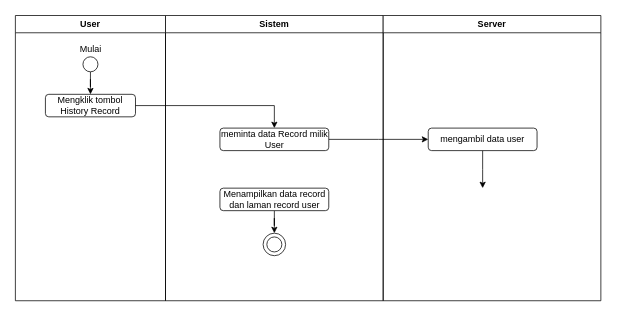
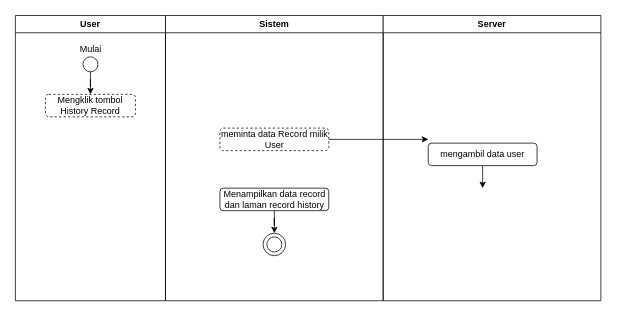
(90, 105) -> (90, 105)
(213, 105) -> none
(274, 139) -> (274, 139)
(482, 139) -> (482, 154)
(275, 199) -> (275, 199)
